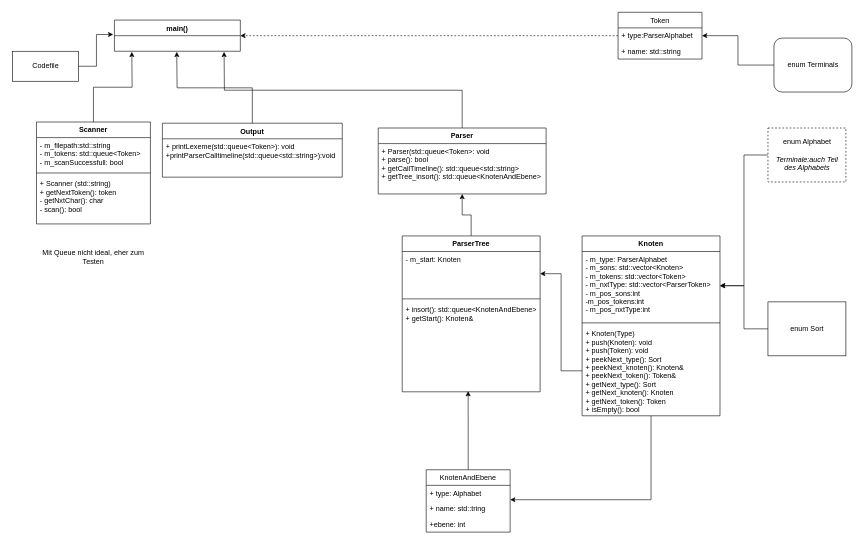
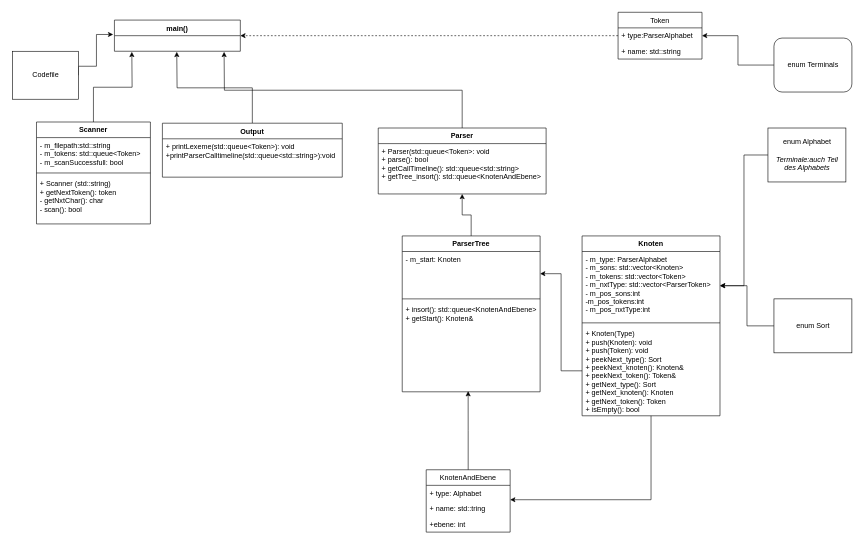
(45, 66) -> (45, 75)
(807, 155) -> (807, 155)
(93, 257) -> none
(807, 329) -> (813, 326)
